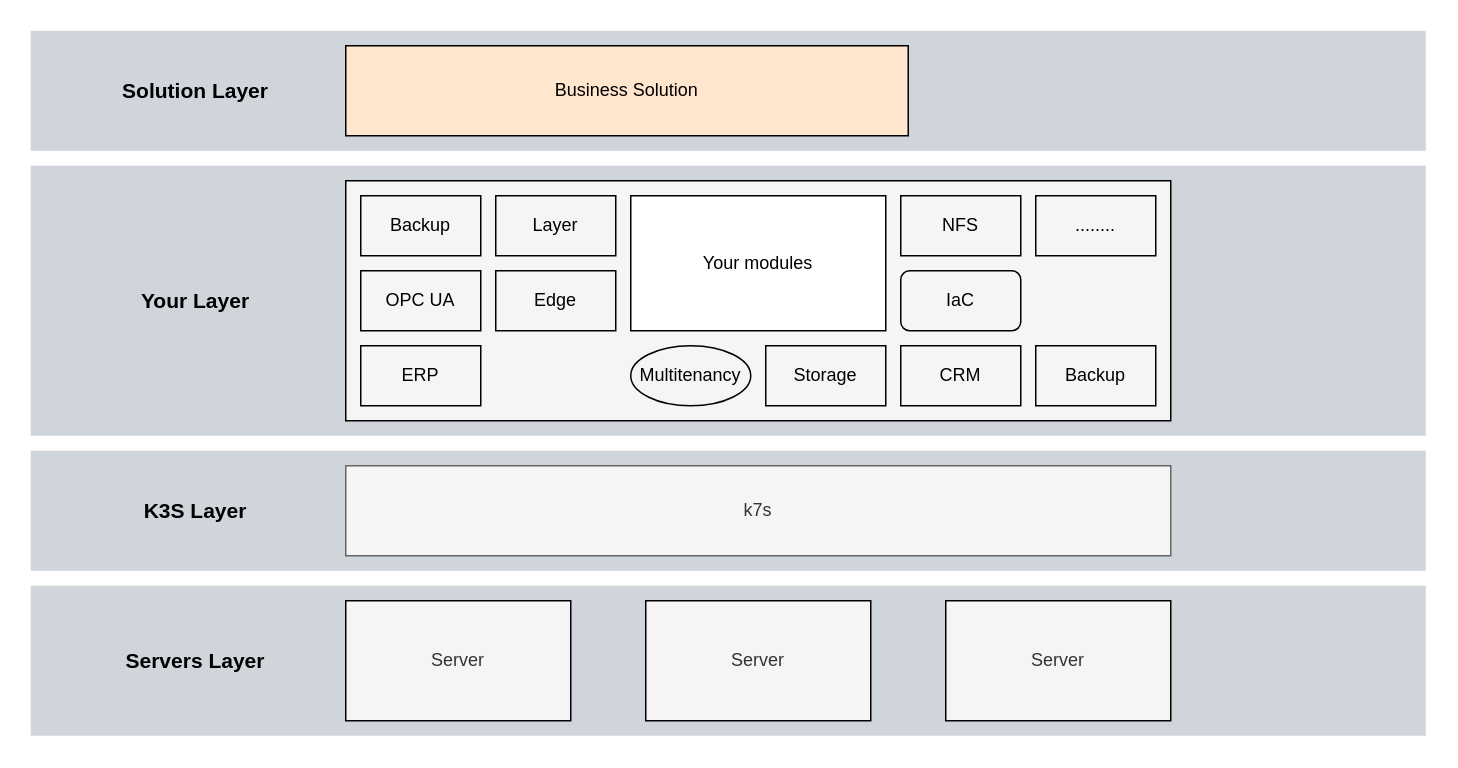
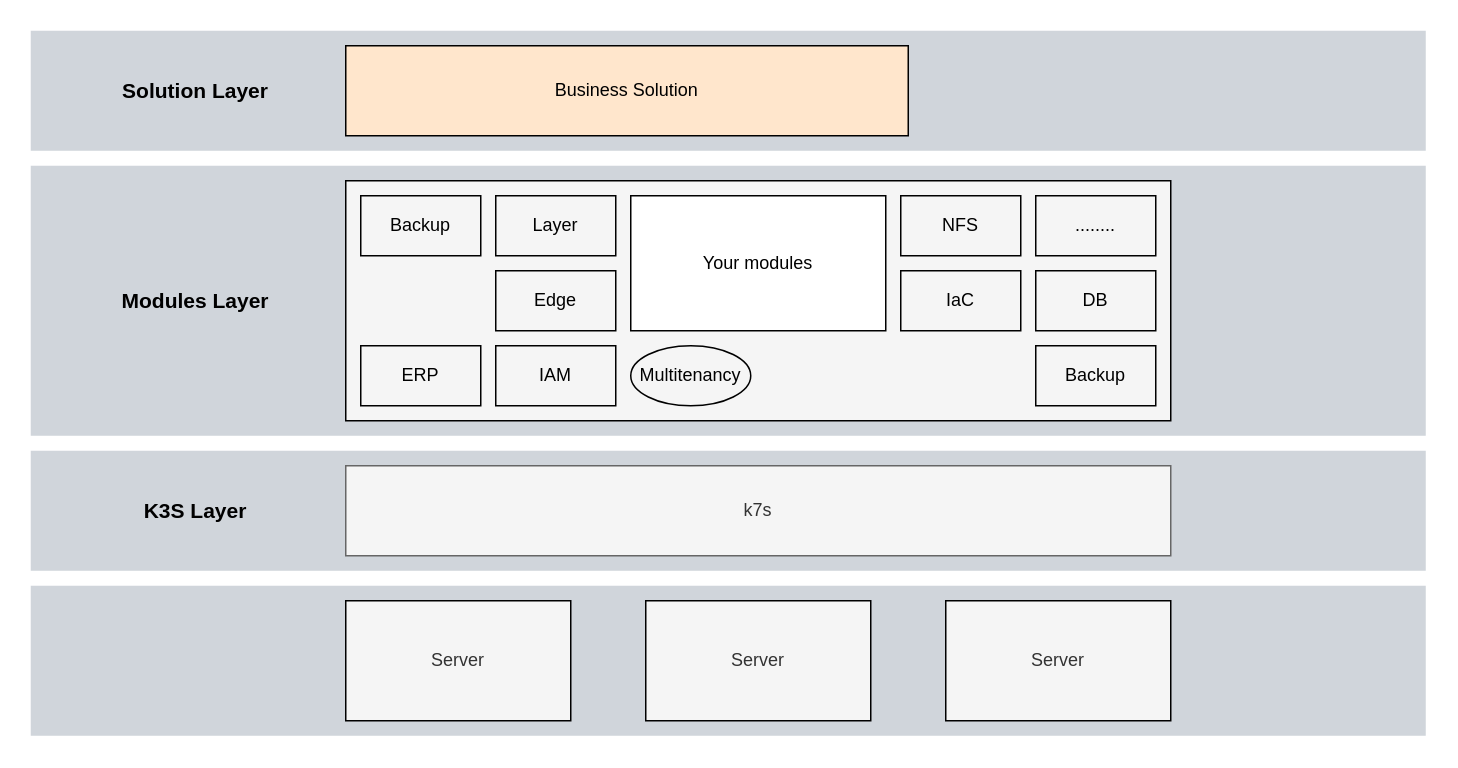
(196, 301) -> (196, 301)
(421, 301) -> none
(961, 301) -> (961, 301)
none -> (1096, 301)
none -> (556, 376)
(826, 376) -> none
(961, 376) -> none
(196, 661) -> none
